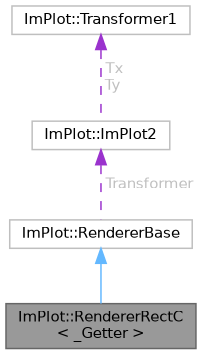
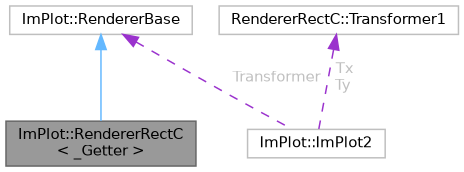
(101, 20) -> (339, 20)
(101, 192) -> (214, 86)
